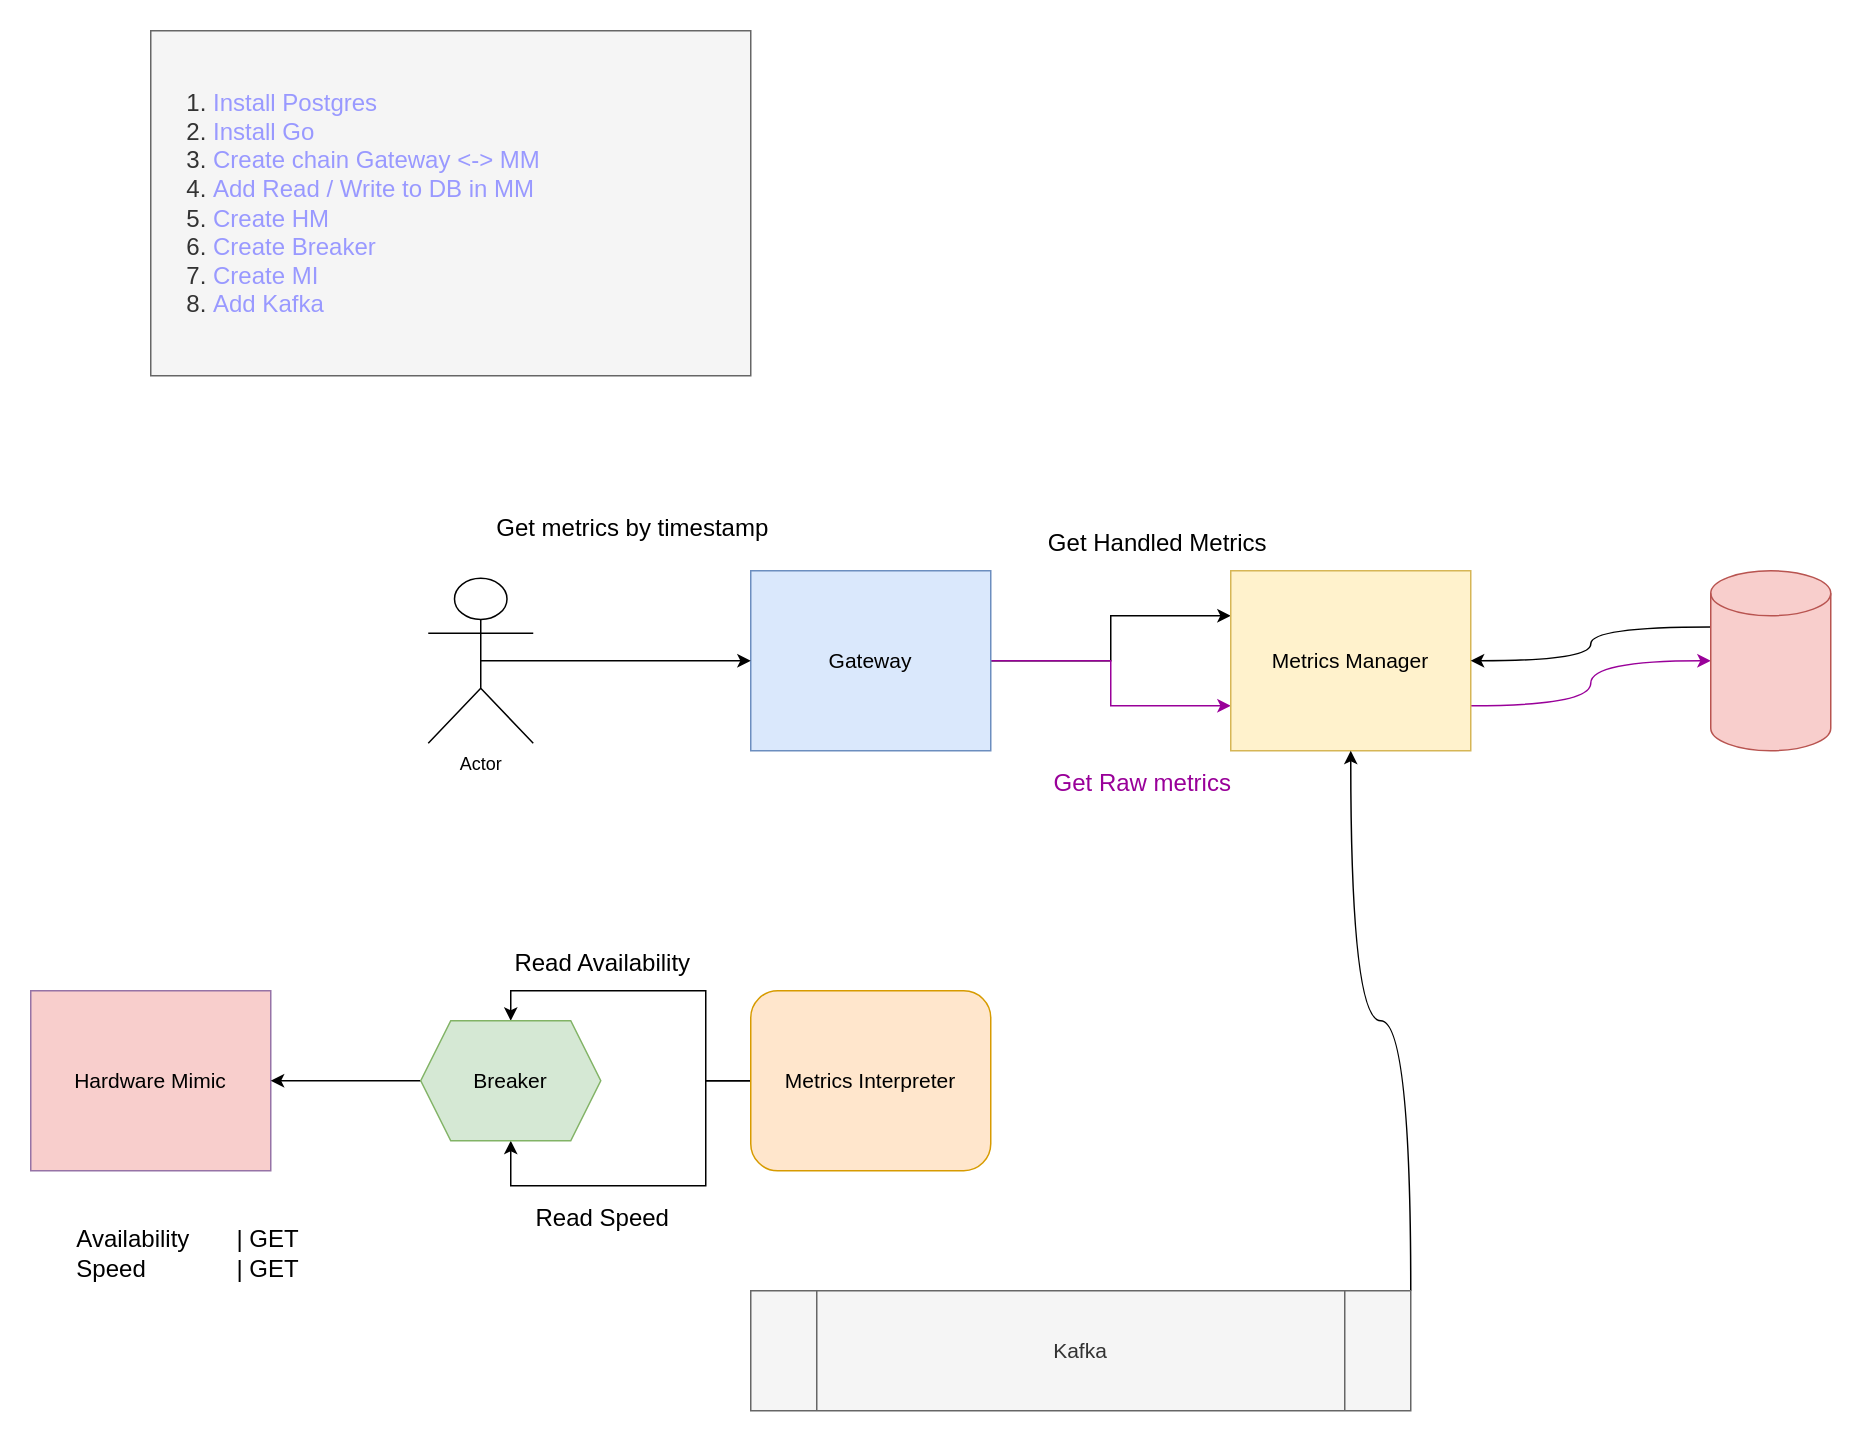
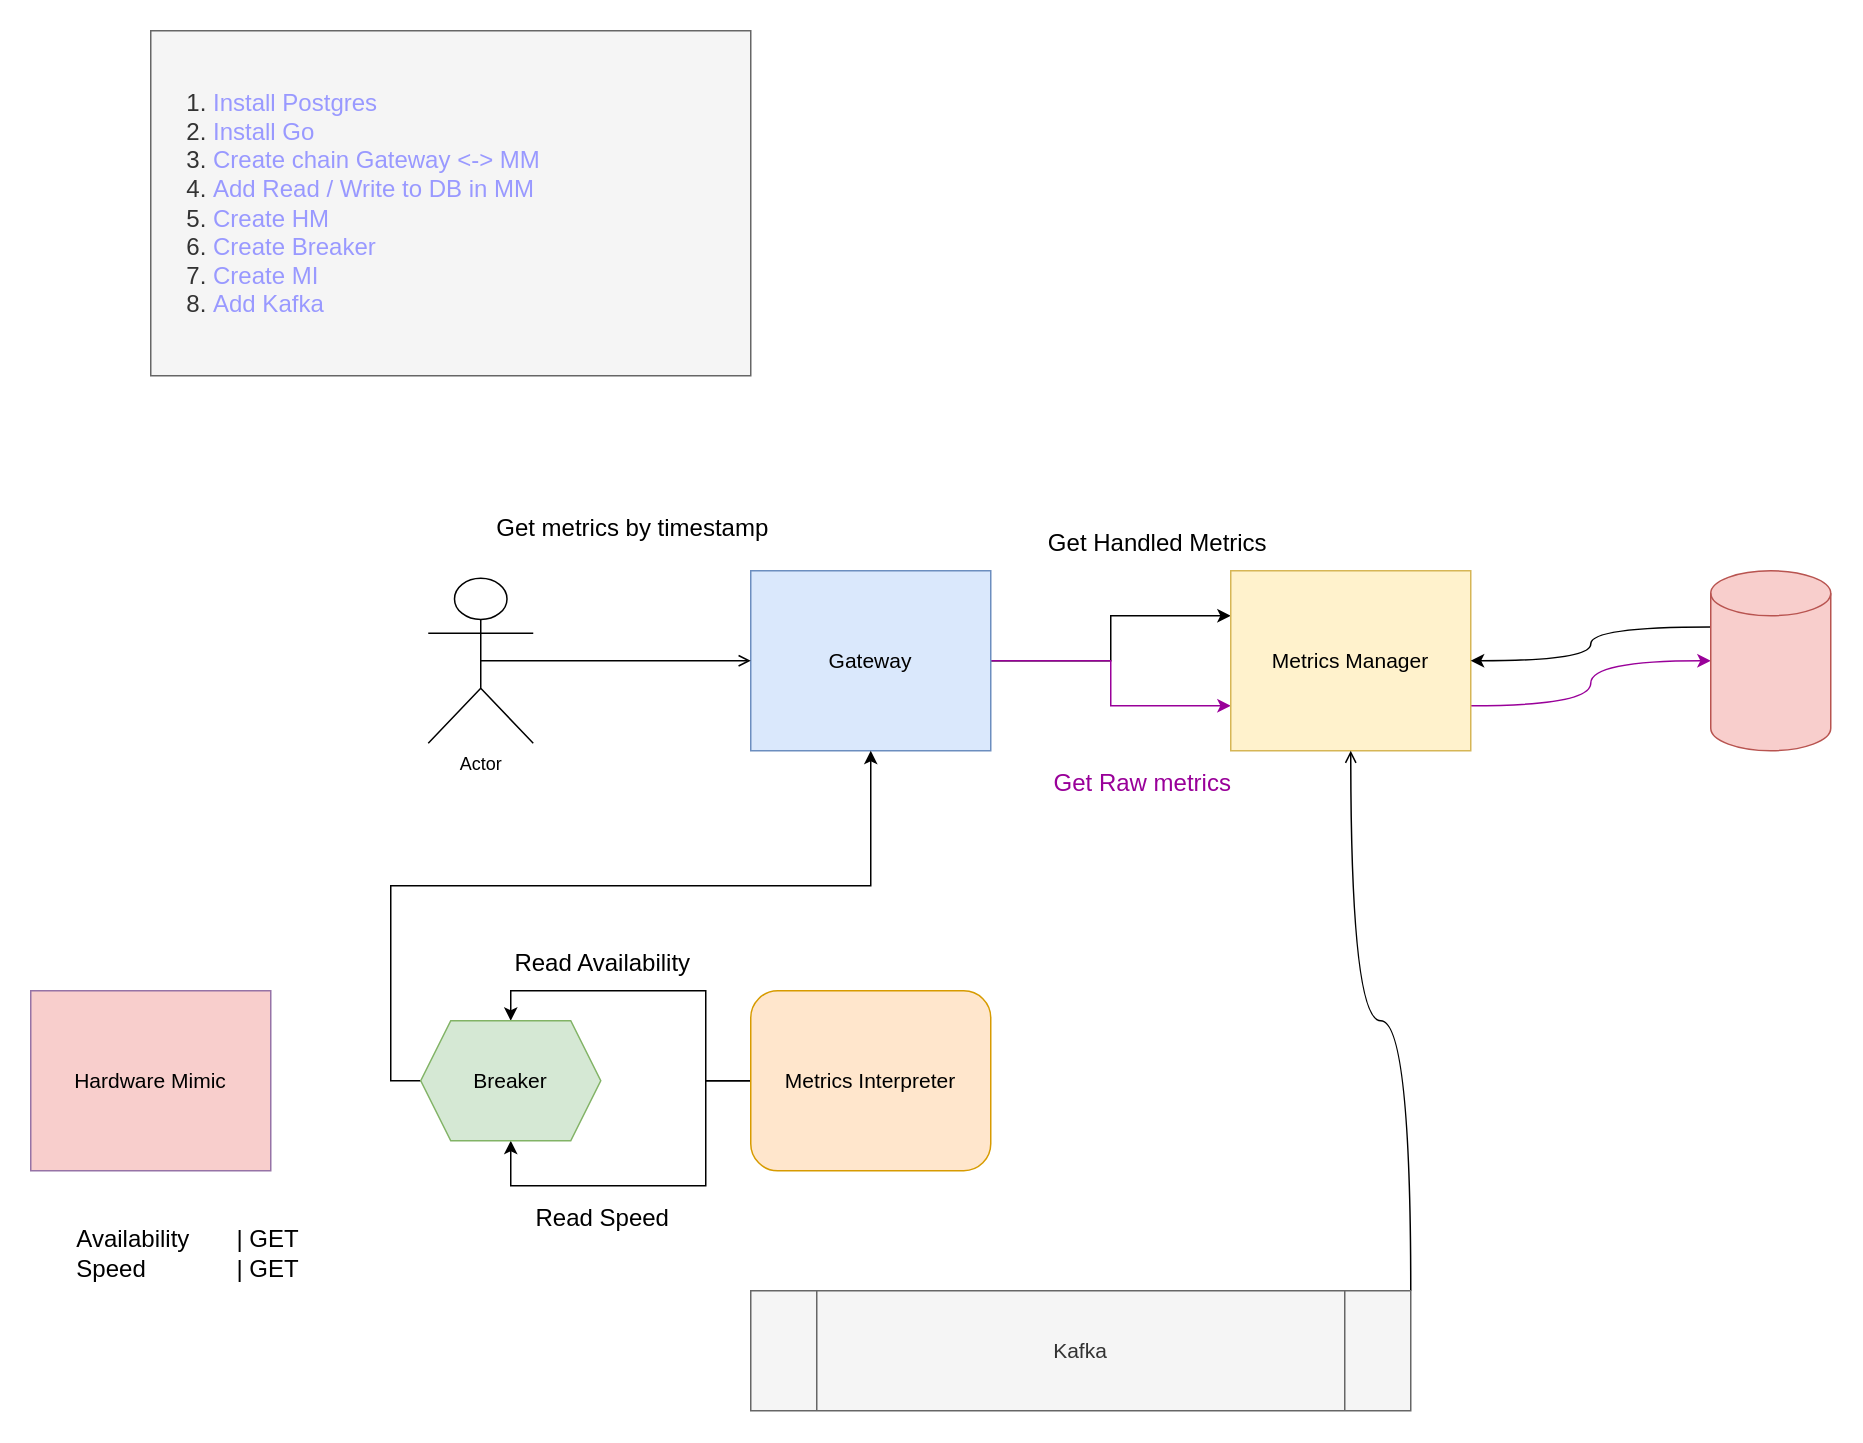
(739, 661) -> (741, 661)
(1351, 762) -> (1351, 760)
(336, 1081) -> (595, 886)
